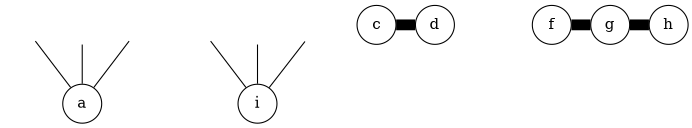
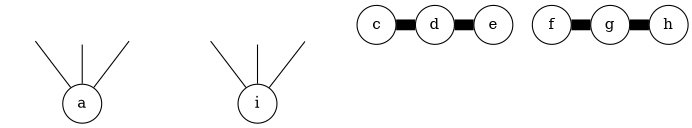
none -> (493, 25)
